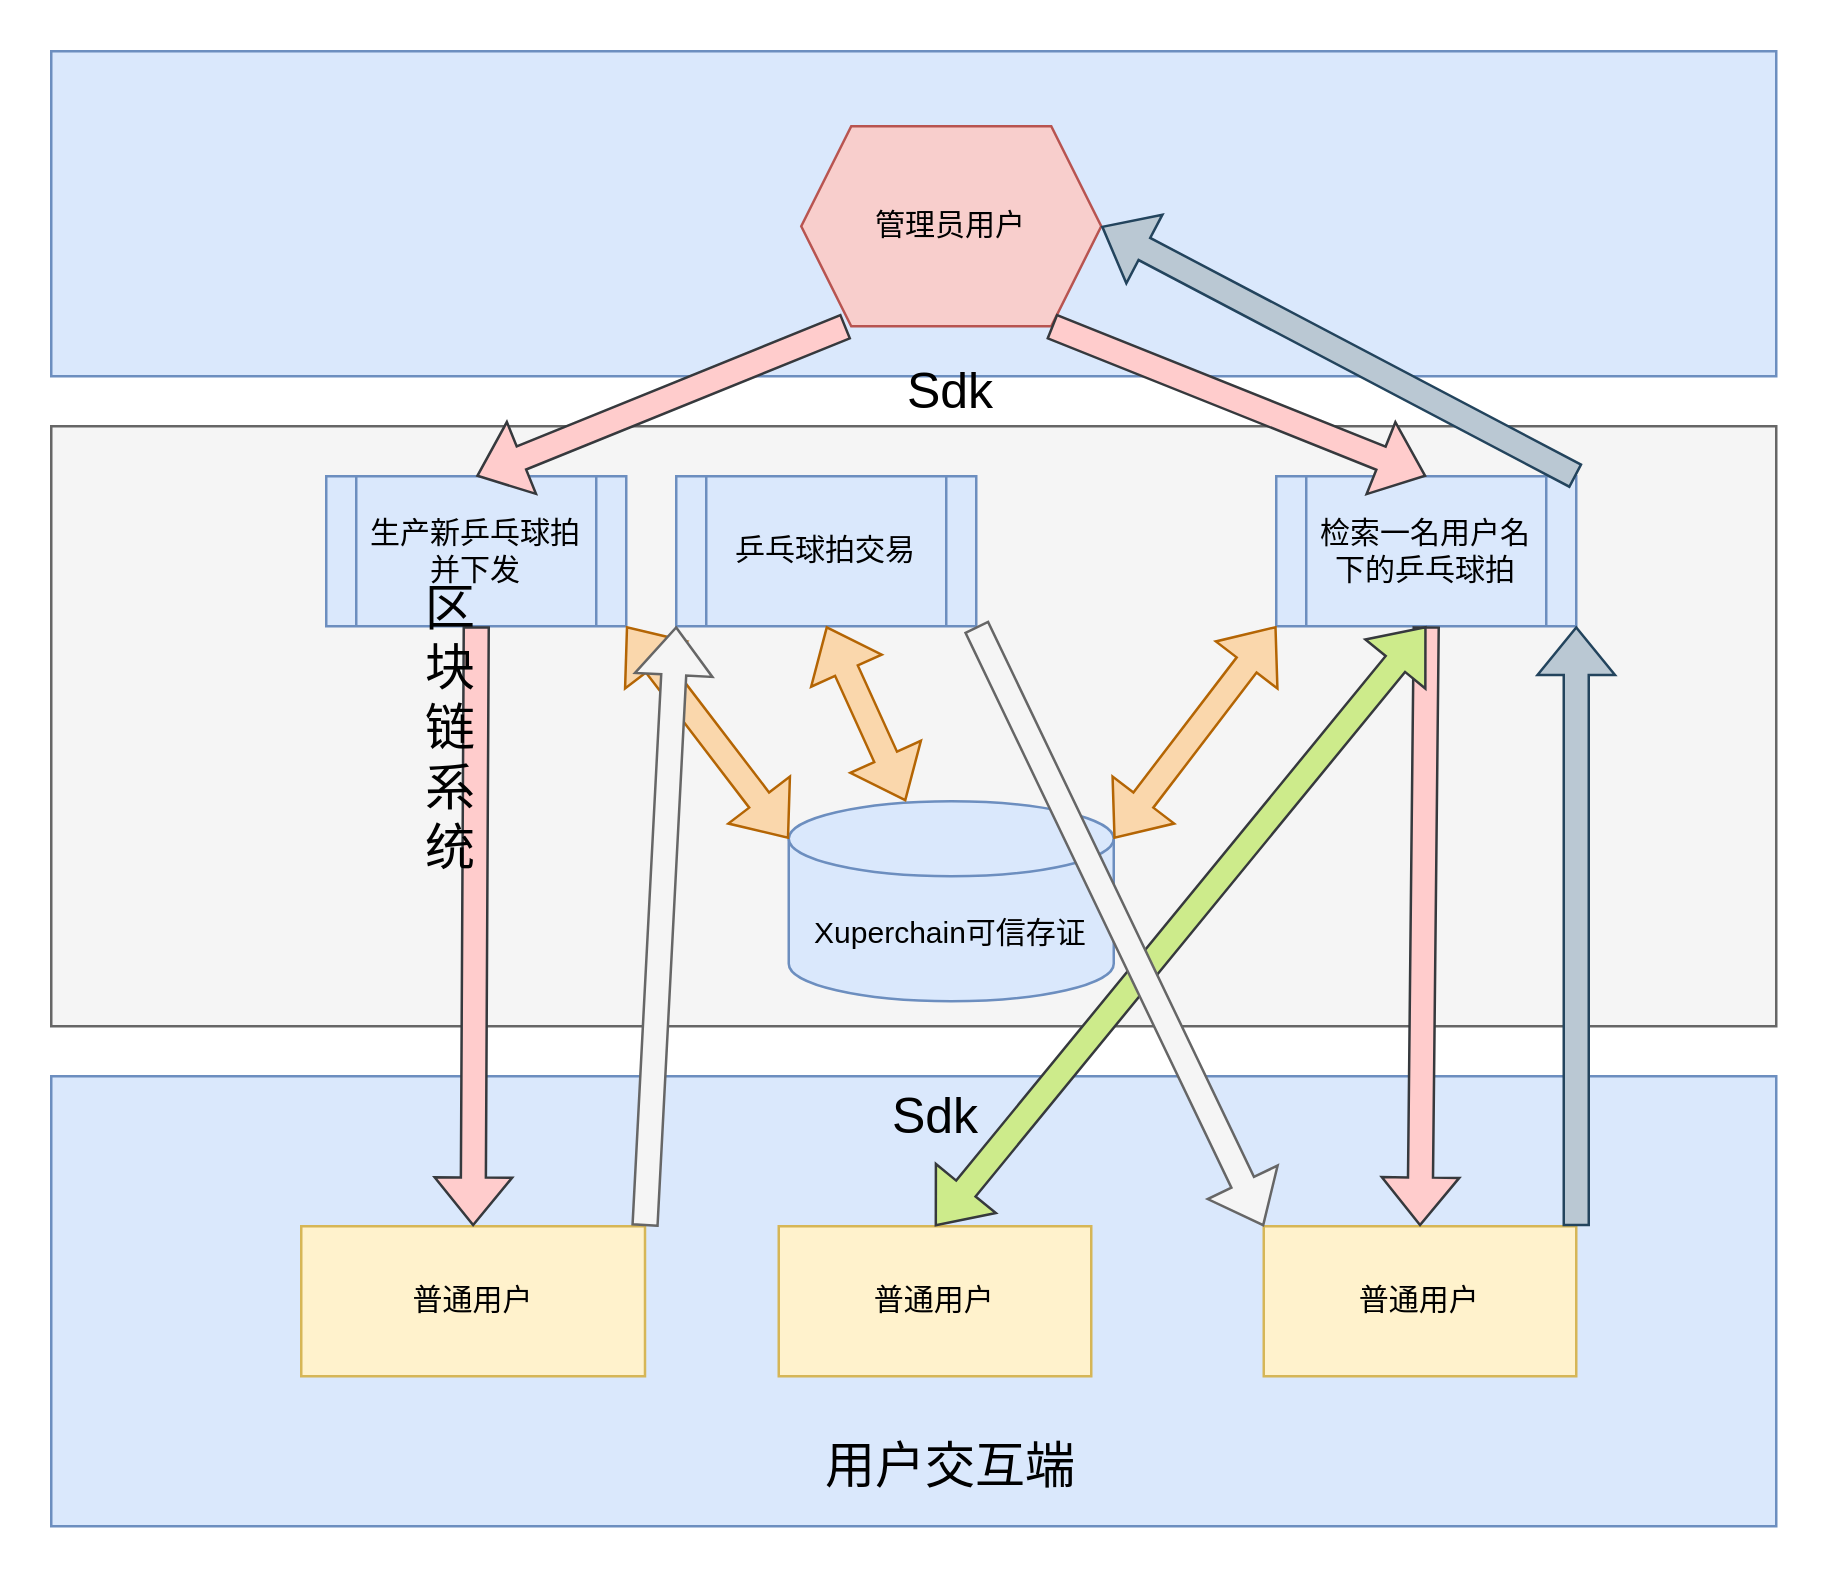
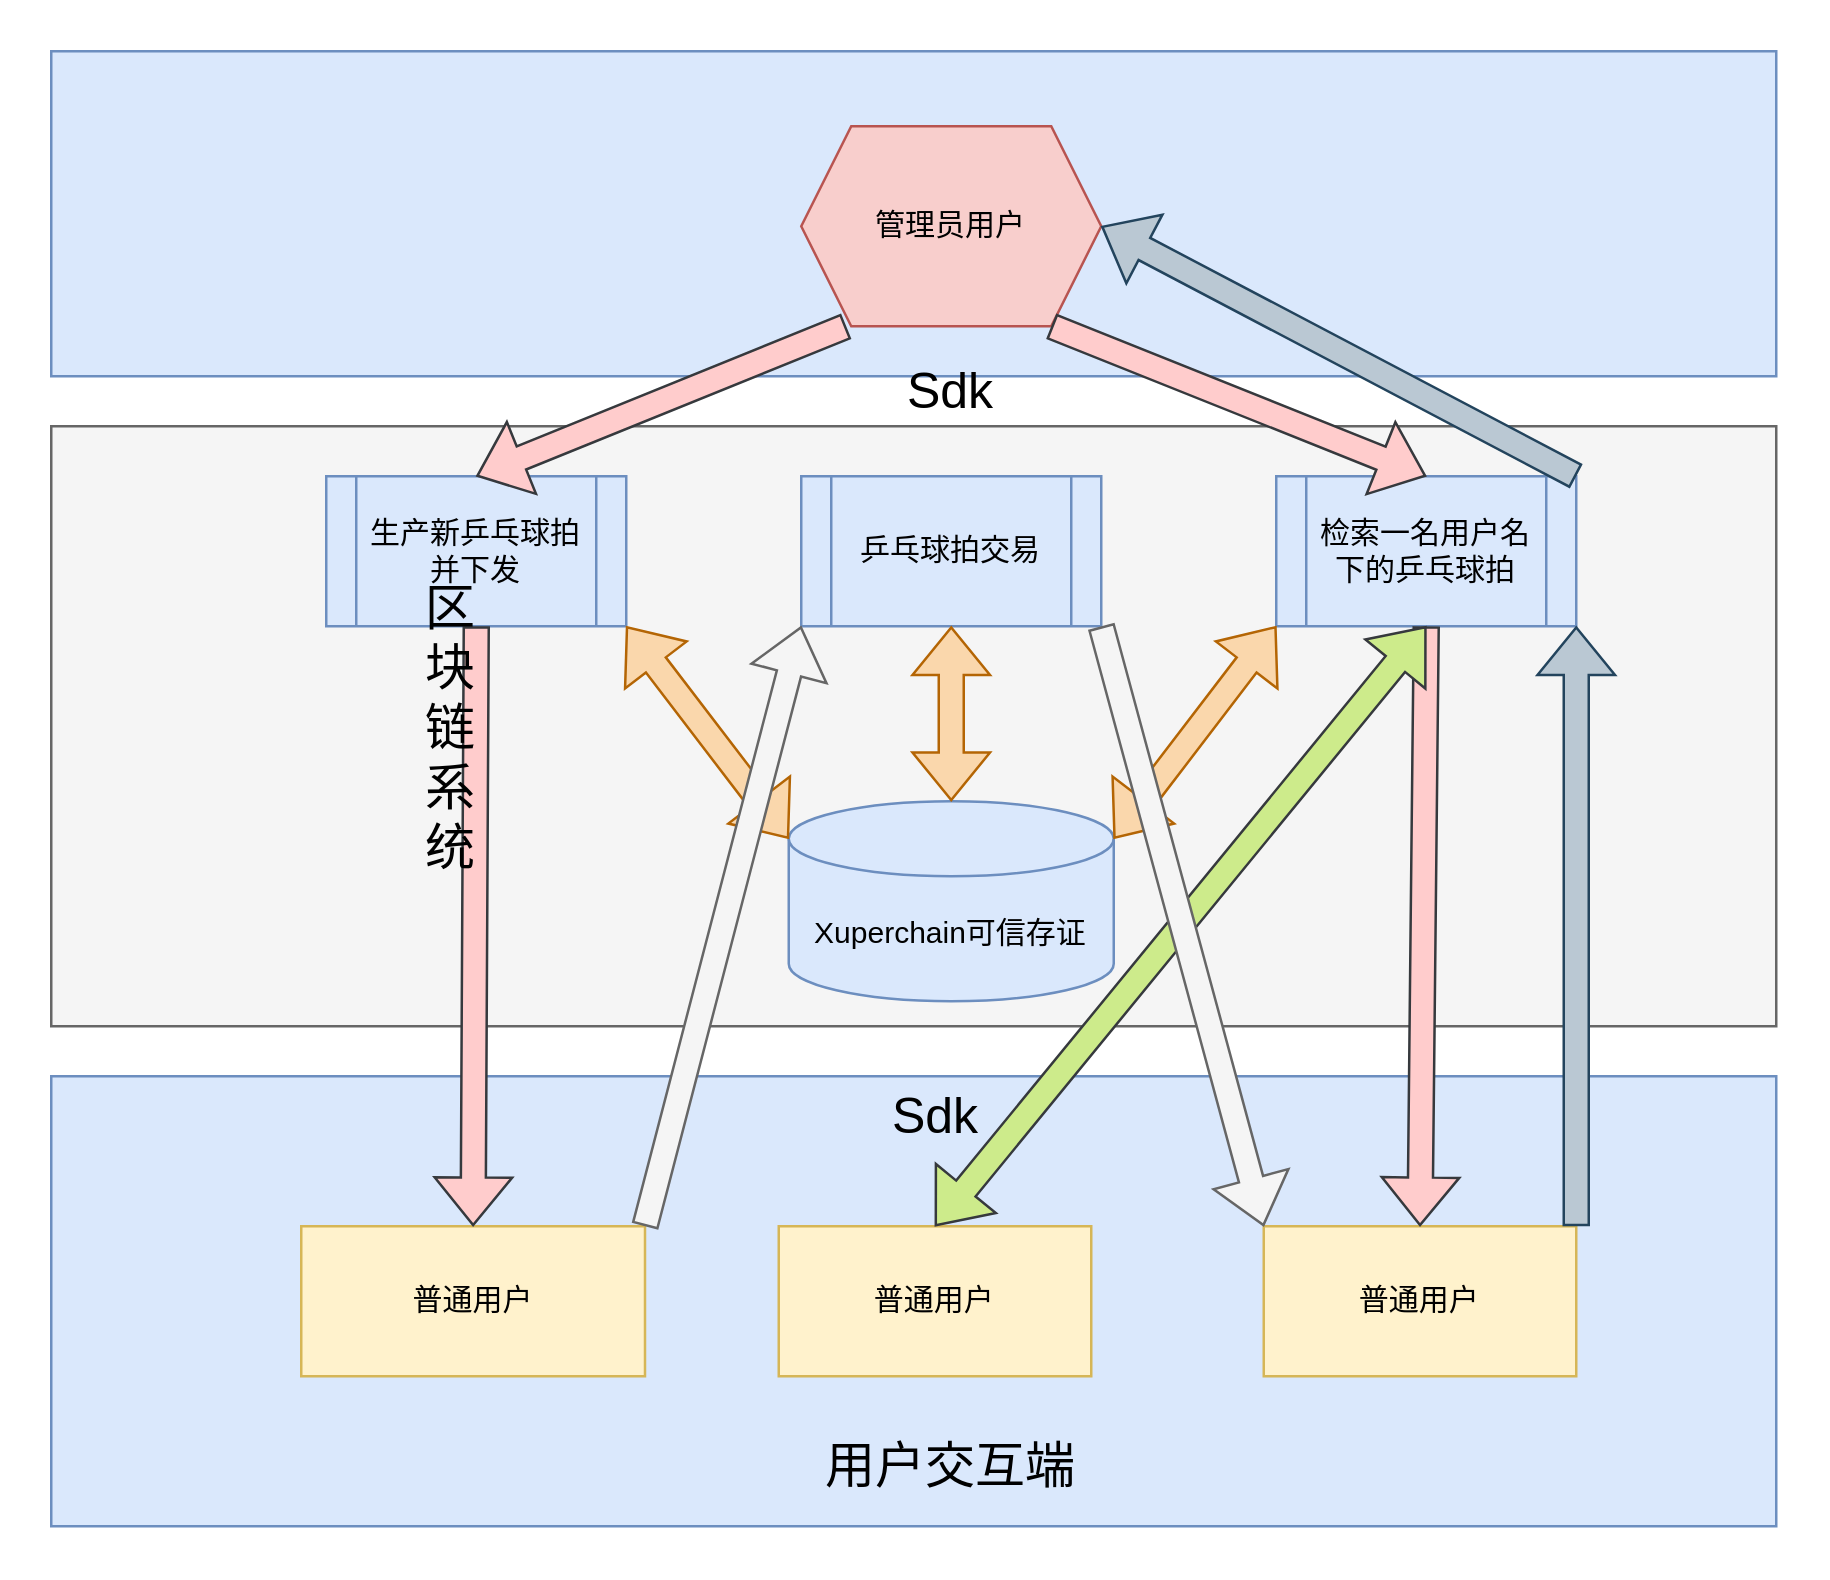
(826, 551) -> (951, 551)
